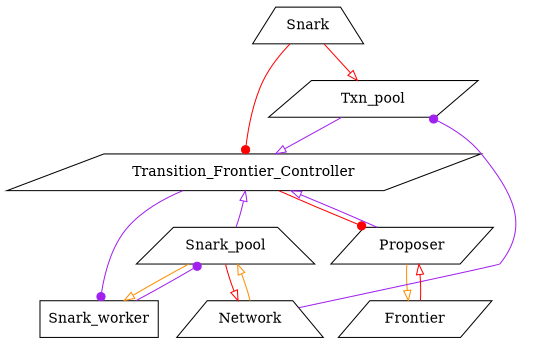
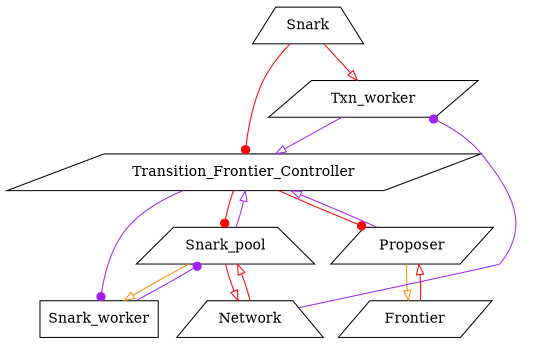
(373, 99) -> (373, 99)
none -> (229, 205)
(246, 287) -> (246, 287)
